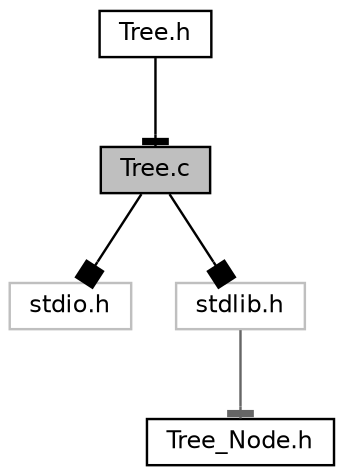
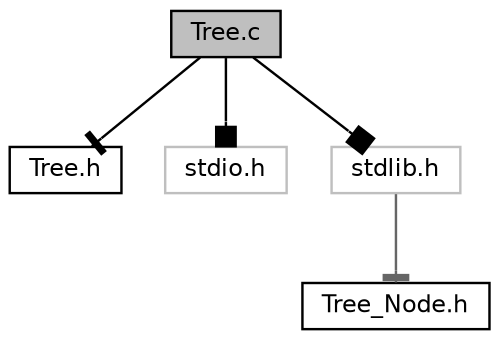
(155, 96) -> (151, 98)
